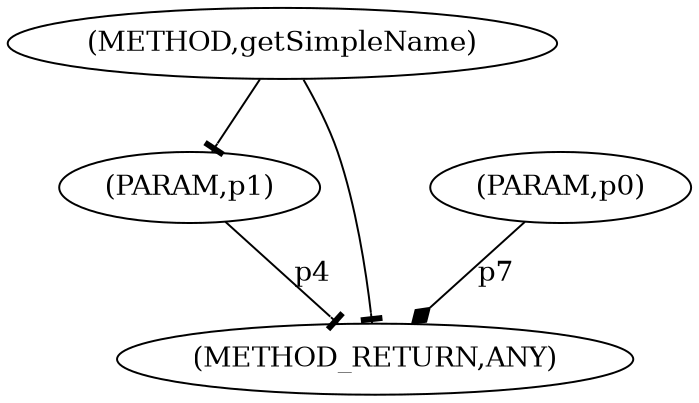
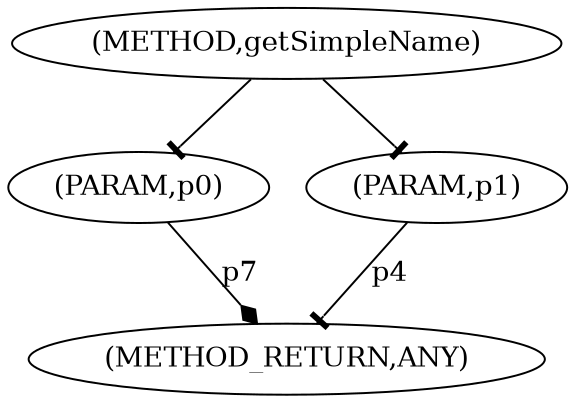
(350, 193) -> (216, 113)
